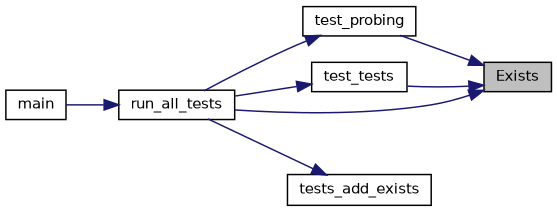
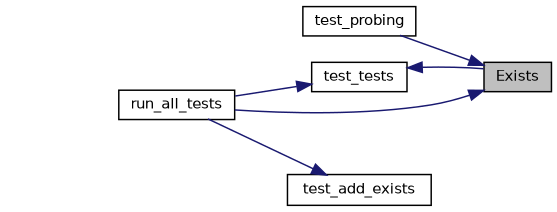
(255, 65) -> none
(438, 87) -> (453, 67)
(36, 105) -> none
(359, 190) -> (359, 190)
